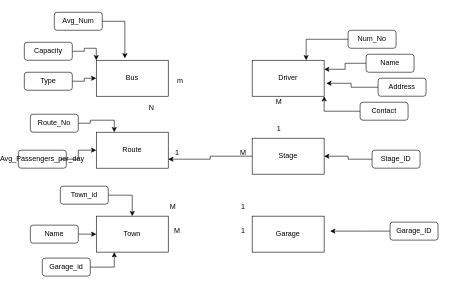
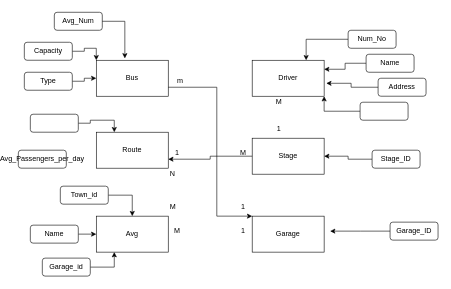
none -> (216, 87)
(152, 108) -> (173, 174)
(384, 111) -> none
(54, 123) -> none
(78, 150) -> none
(132, 234) -> (132, 234)
